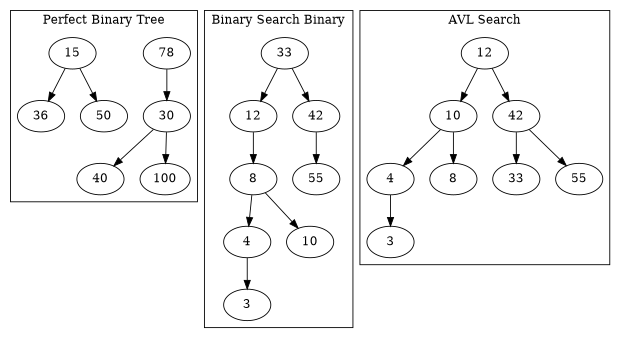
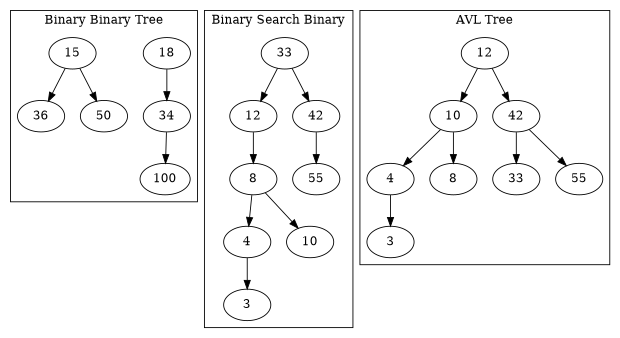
(104, 21) -> (104, 21)
(485, 21) -> (485, 21)
(167, 53) -> (167, 53)
(167, 116) -> (167, 116)
(100, 179) -> none
